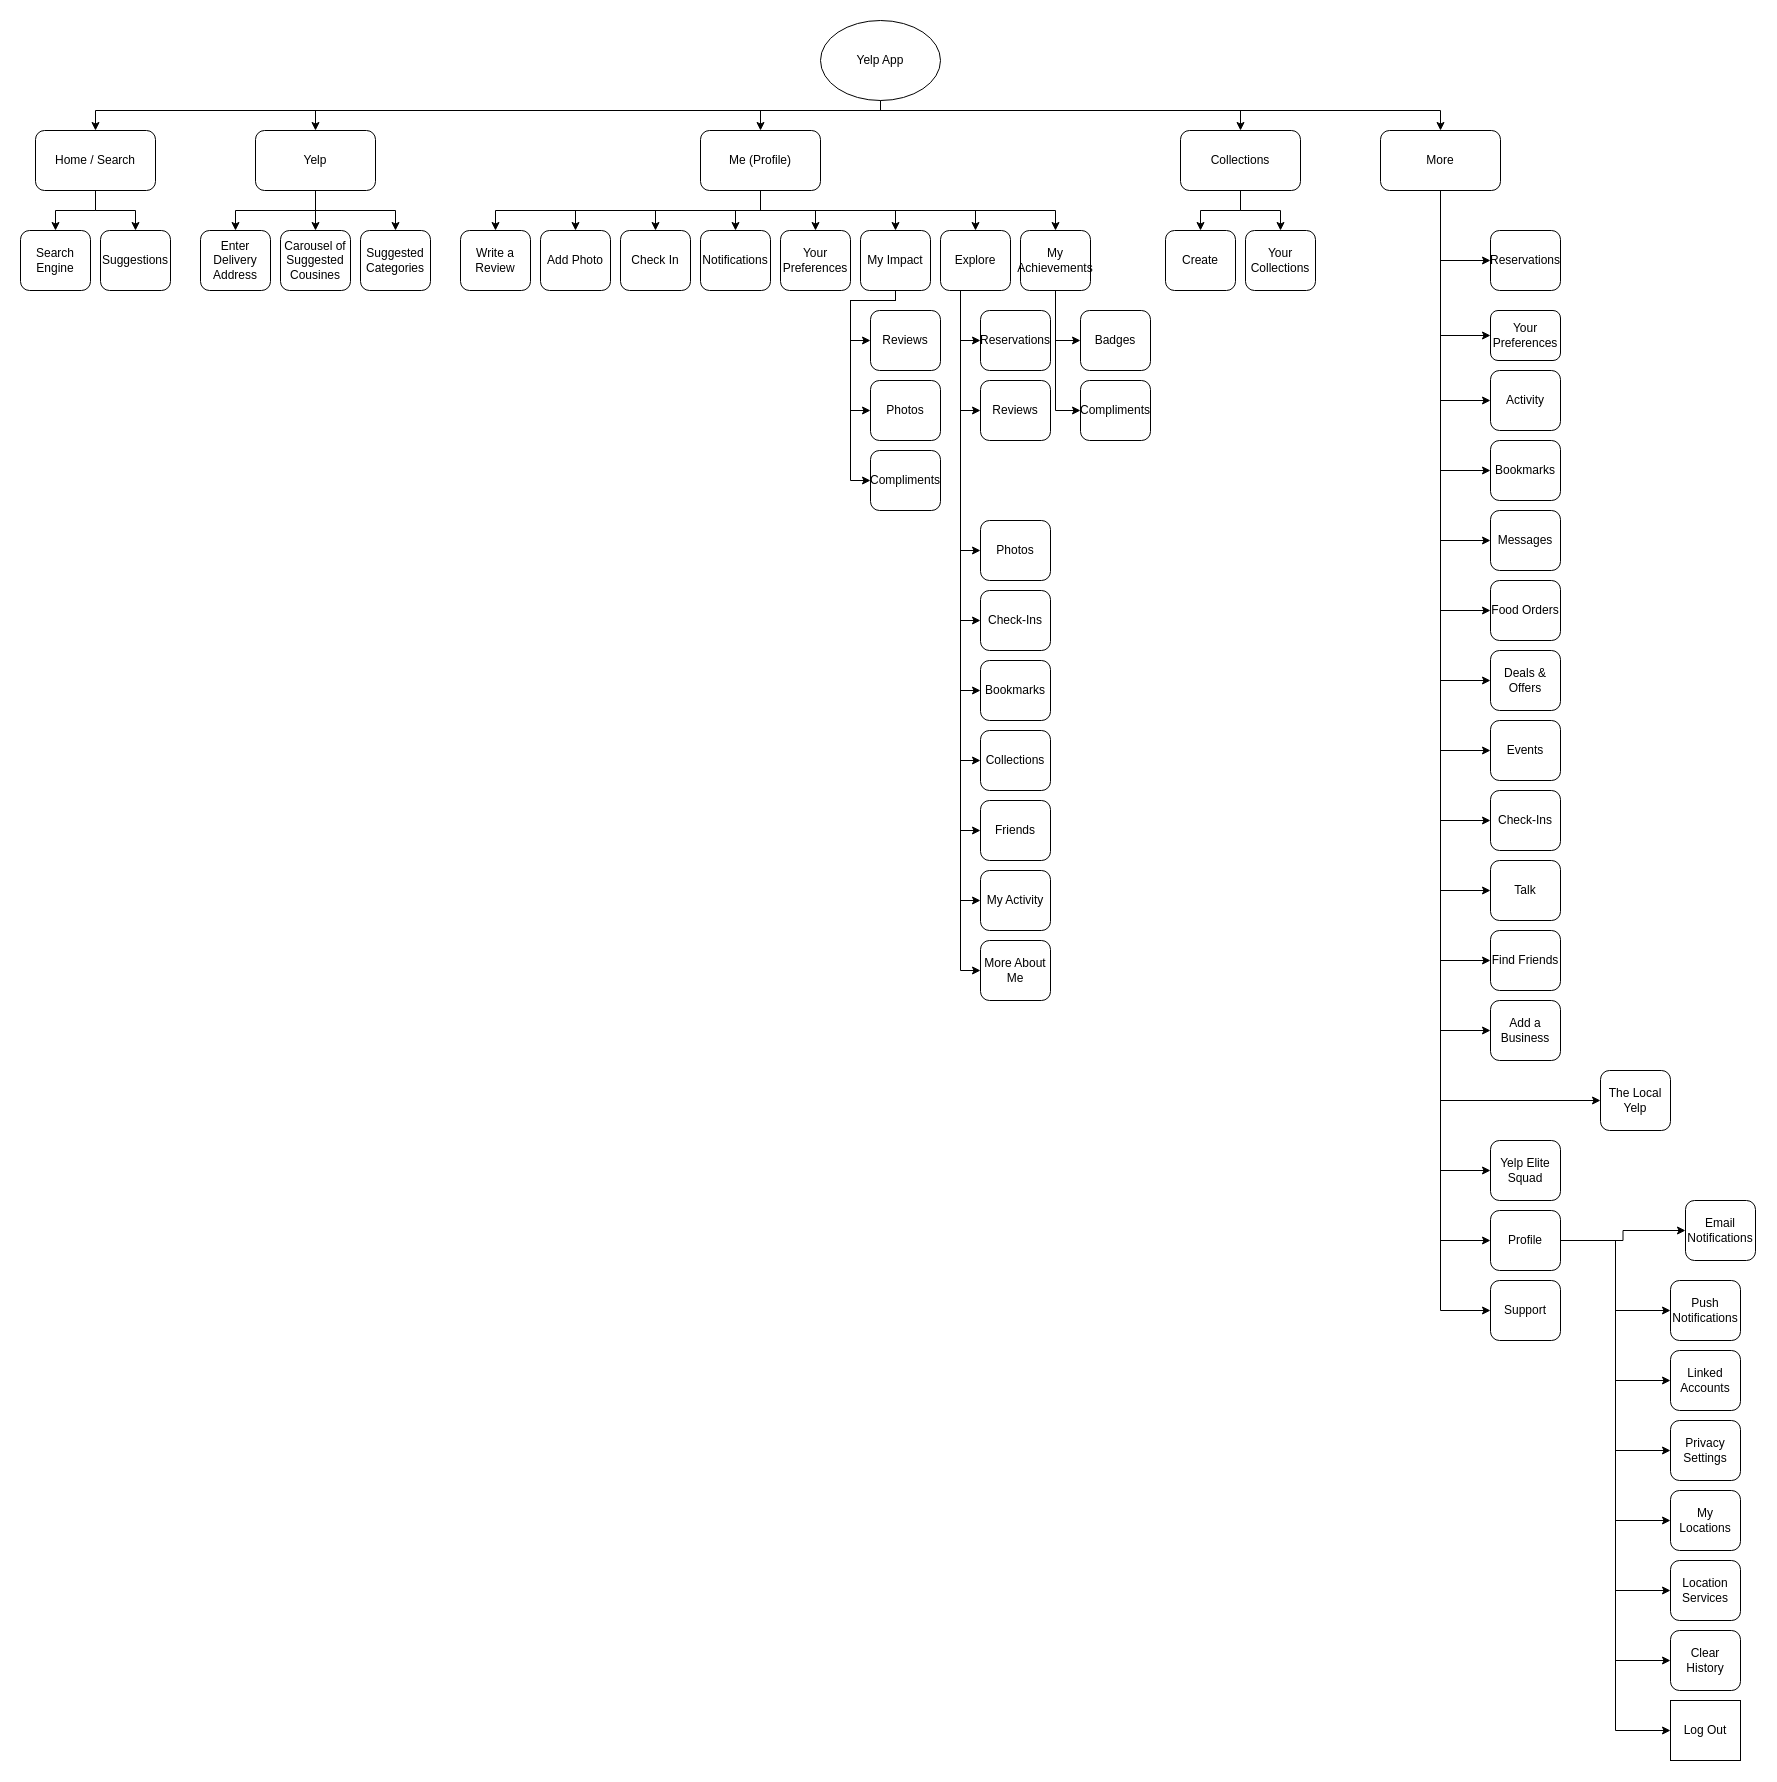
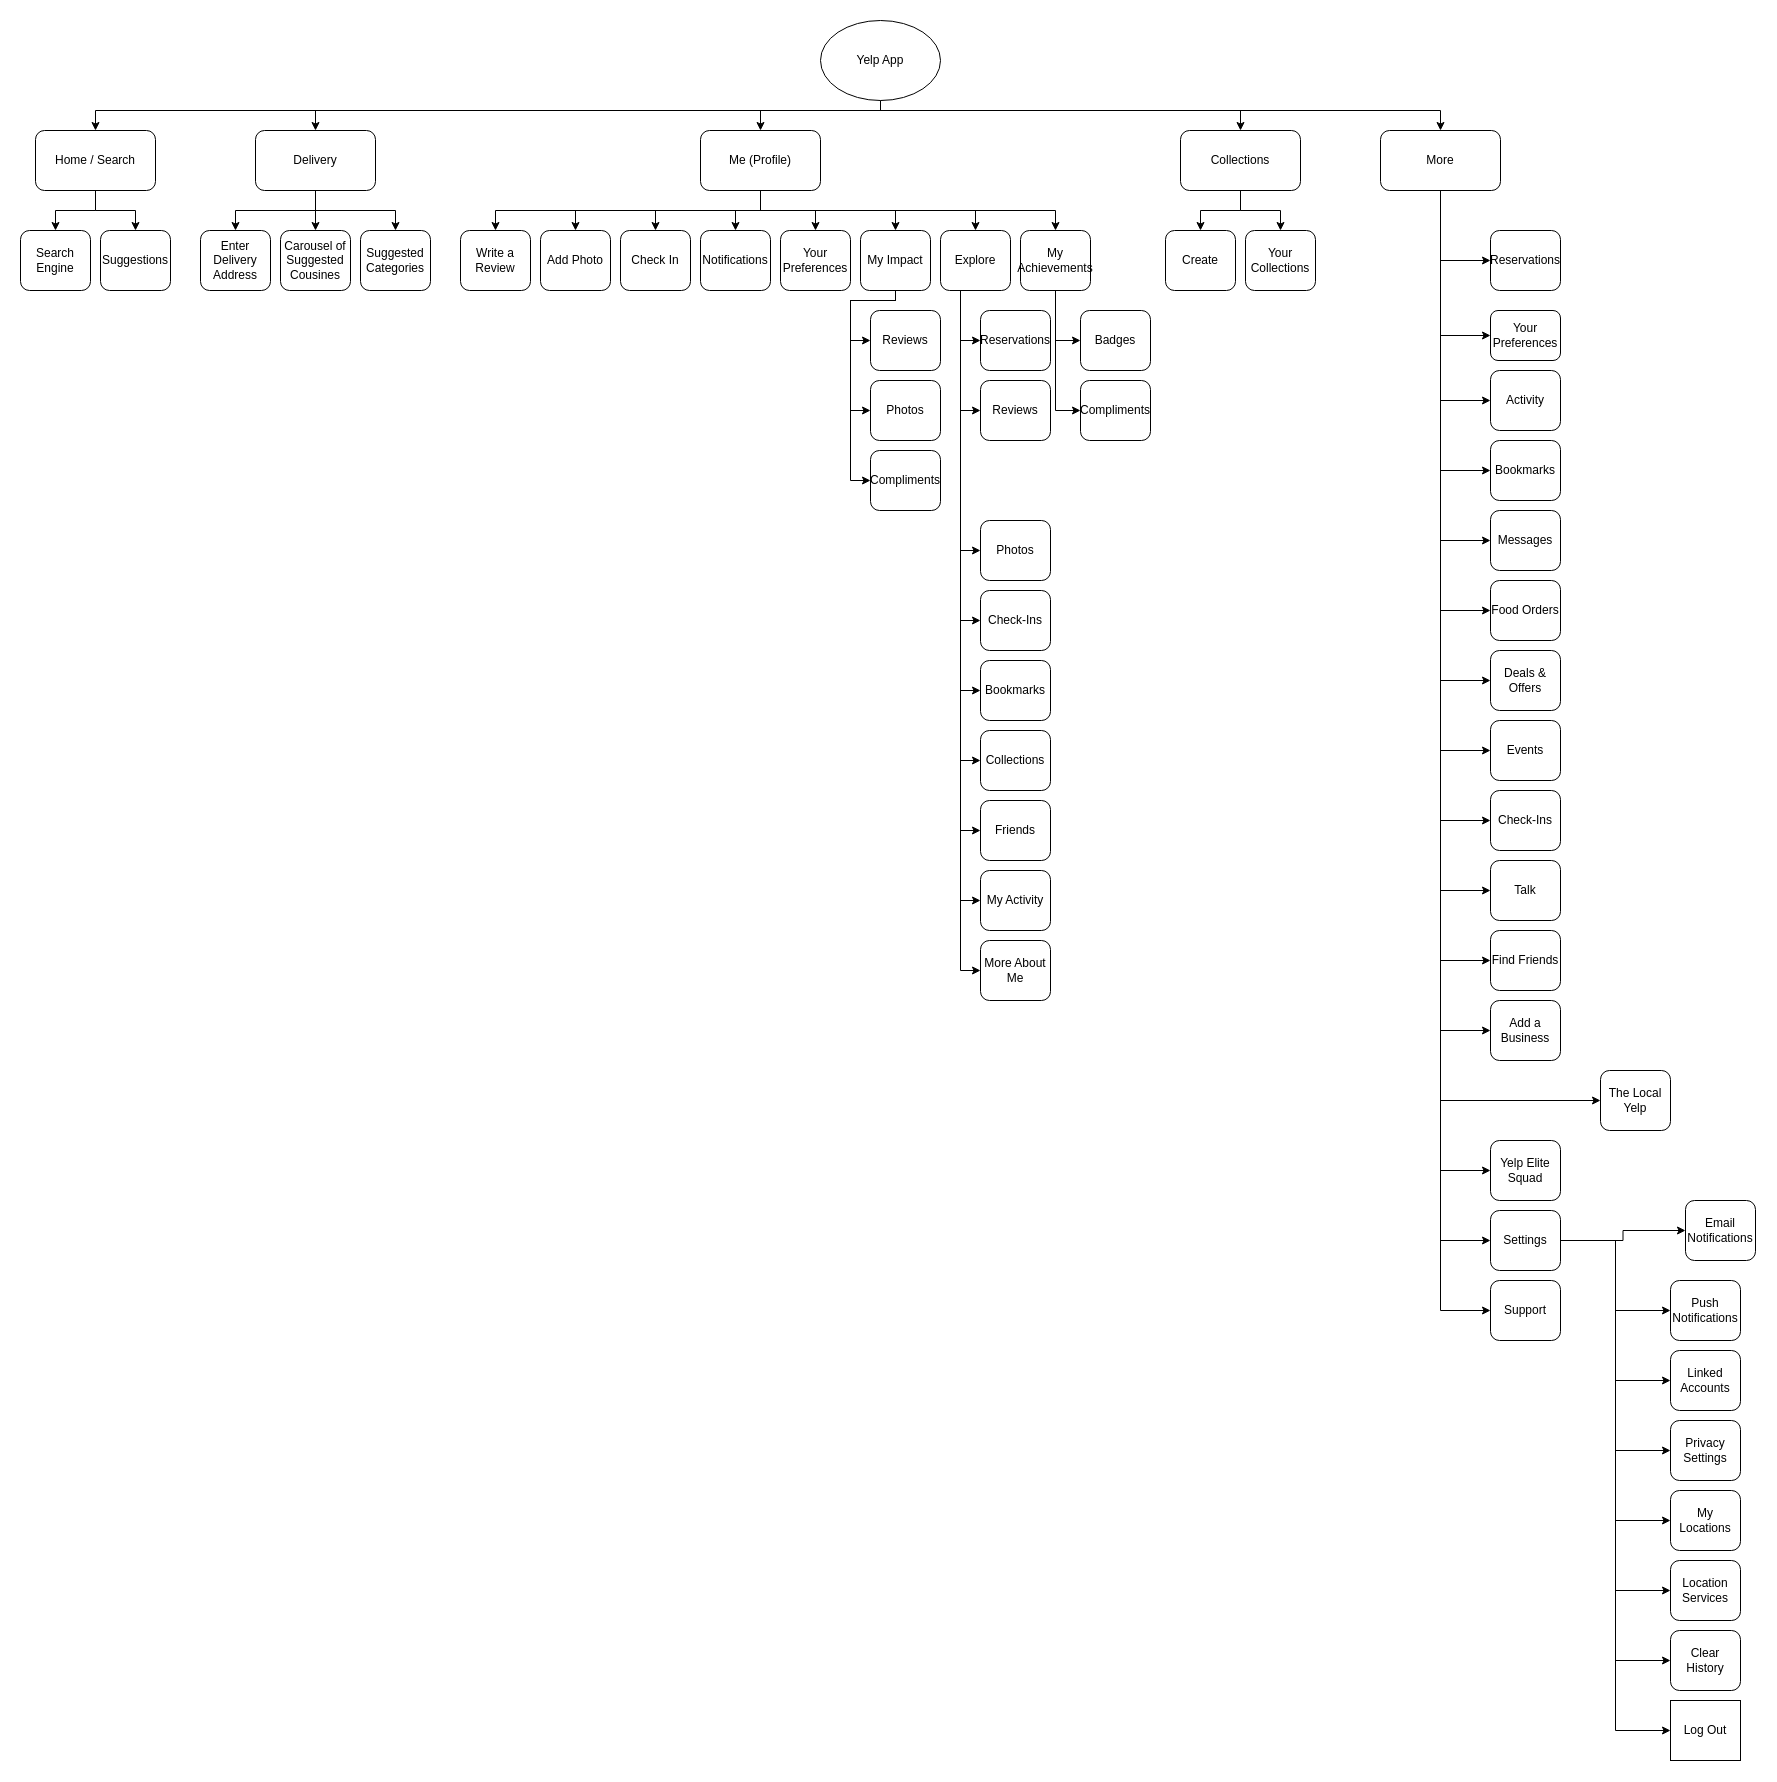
(316, 161) -> (316, 161)
(1526, 1241) -> (1526, 1241)
